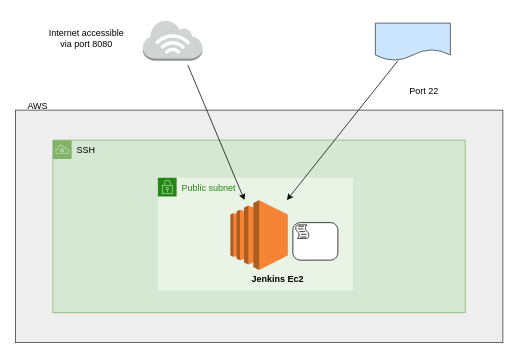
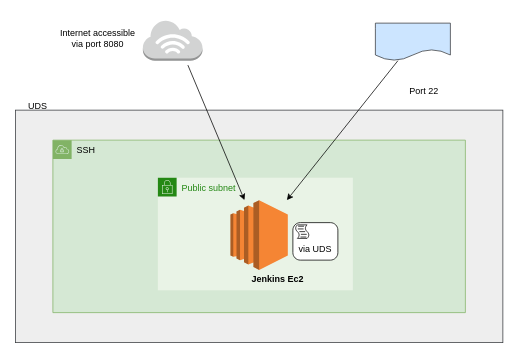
(87, 38) -> (98, 38)
(38, 106) -> (38, 106)
none -> (315, 249)
